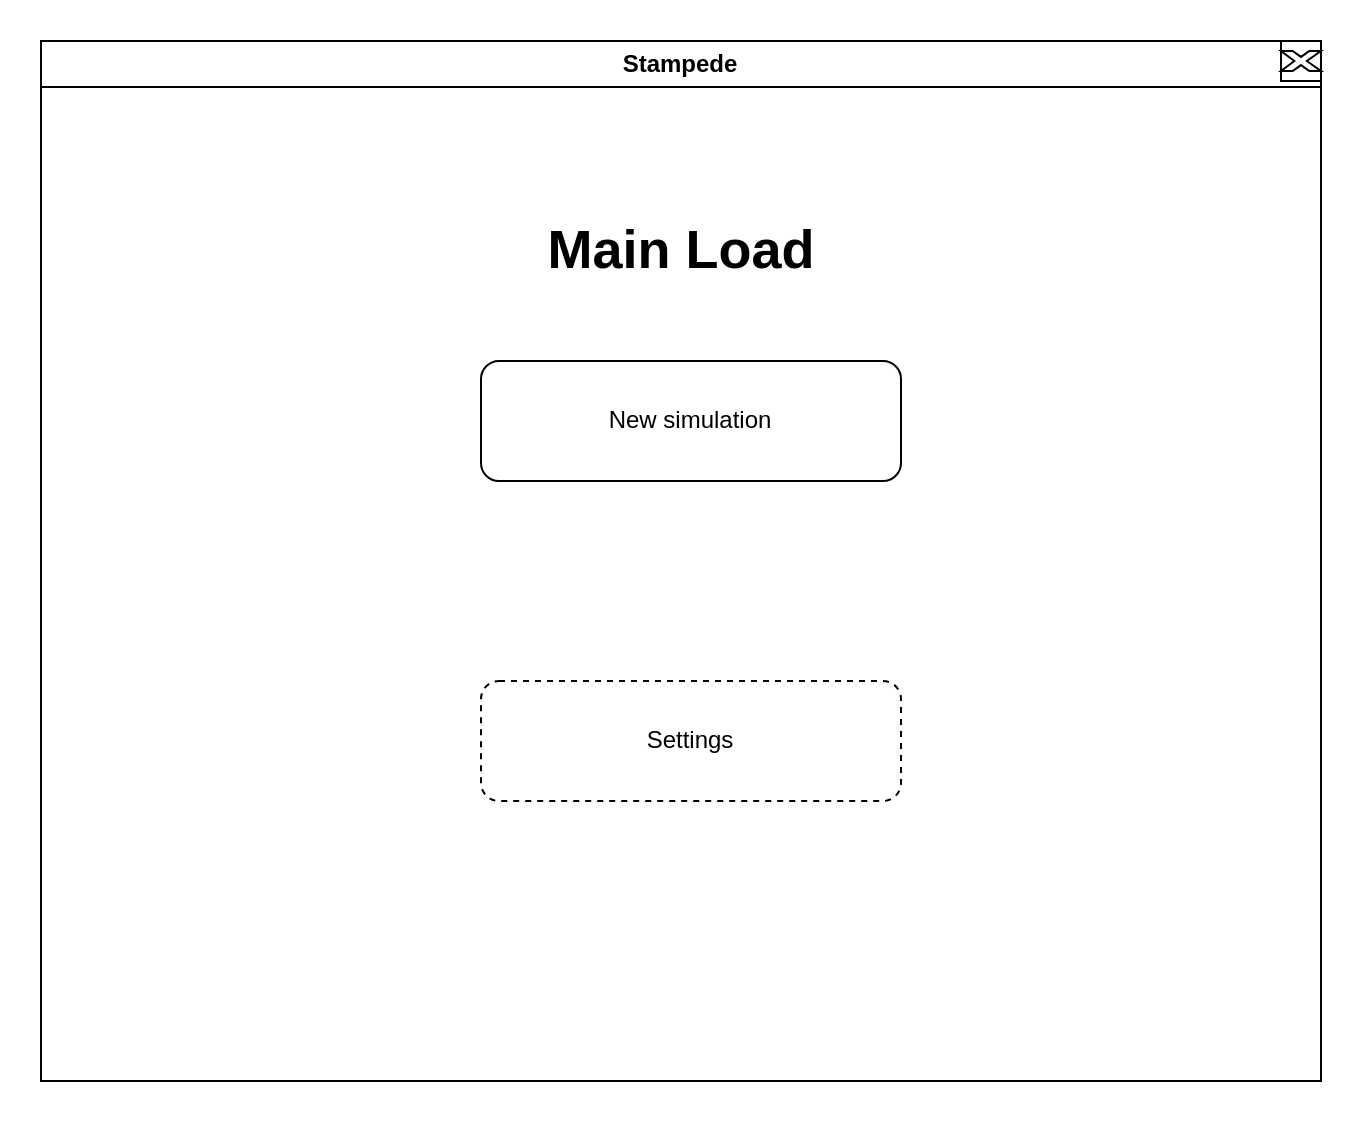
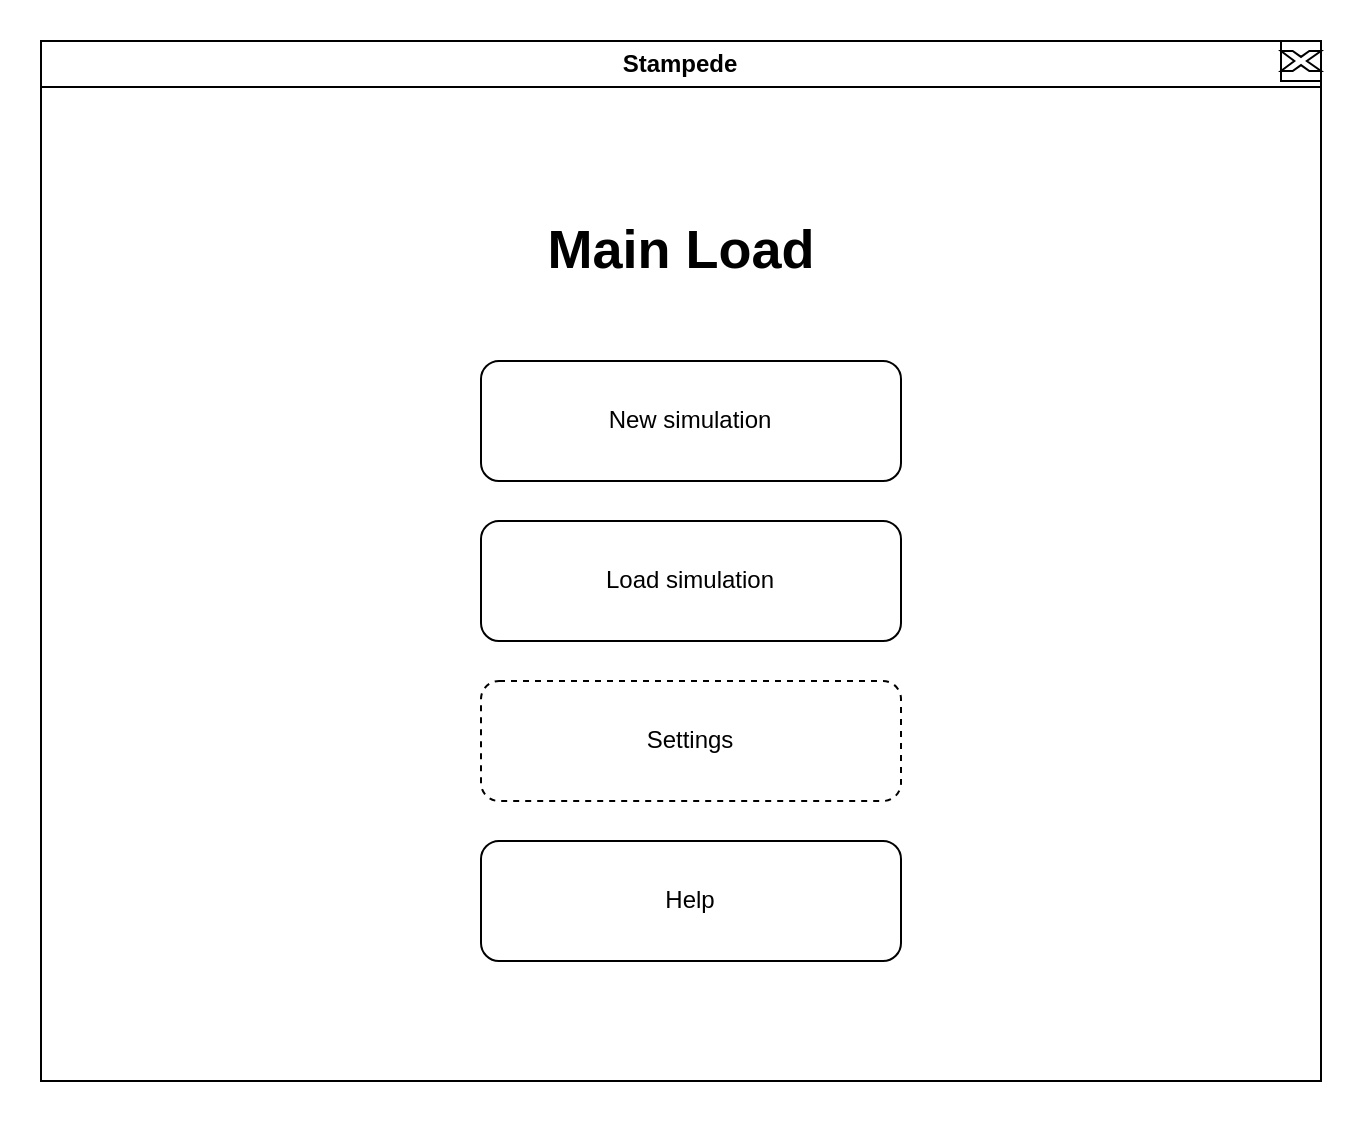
none -> (691, 581)
none -> (691, 901)
